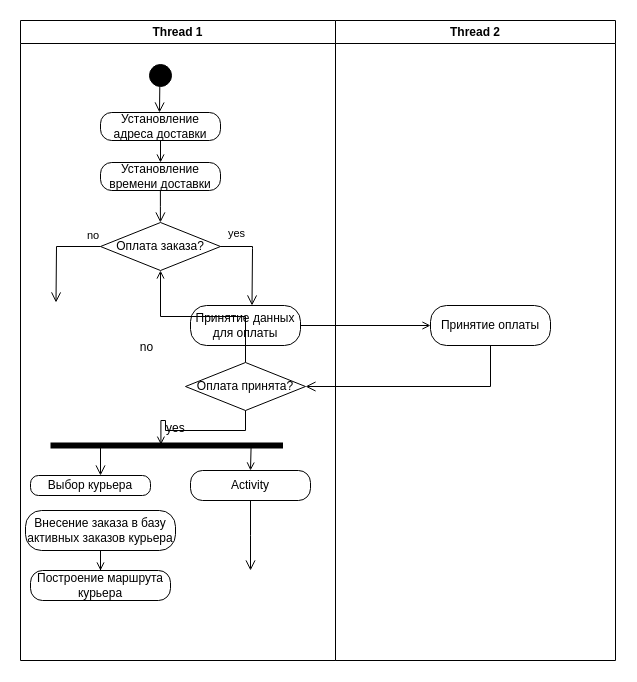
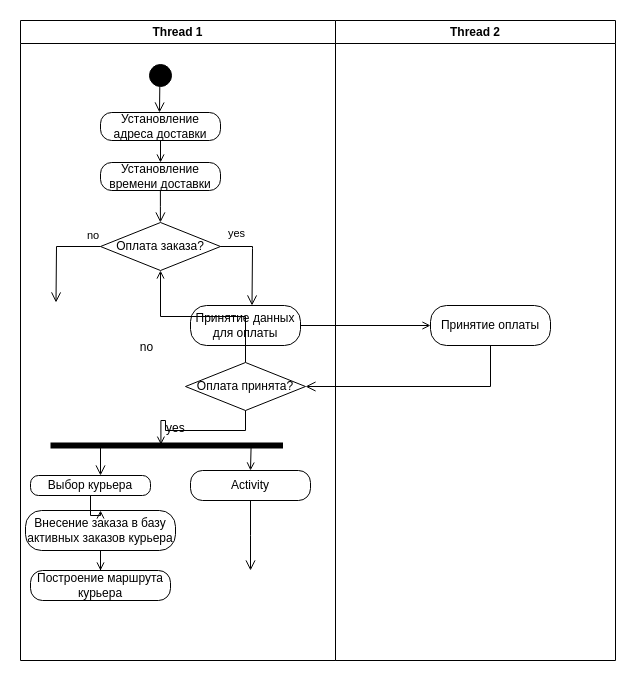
none -> (91, 512)
